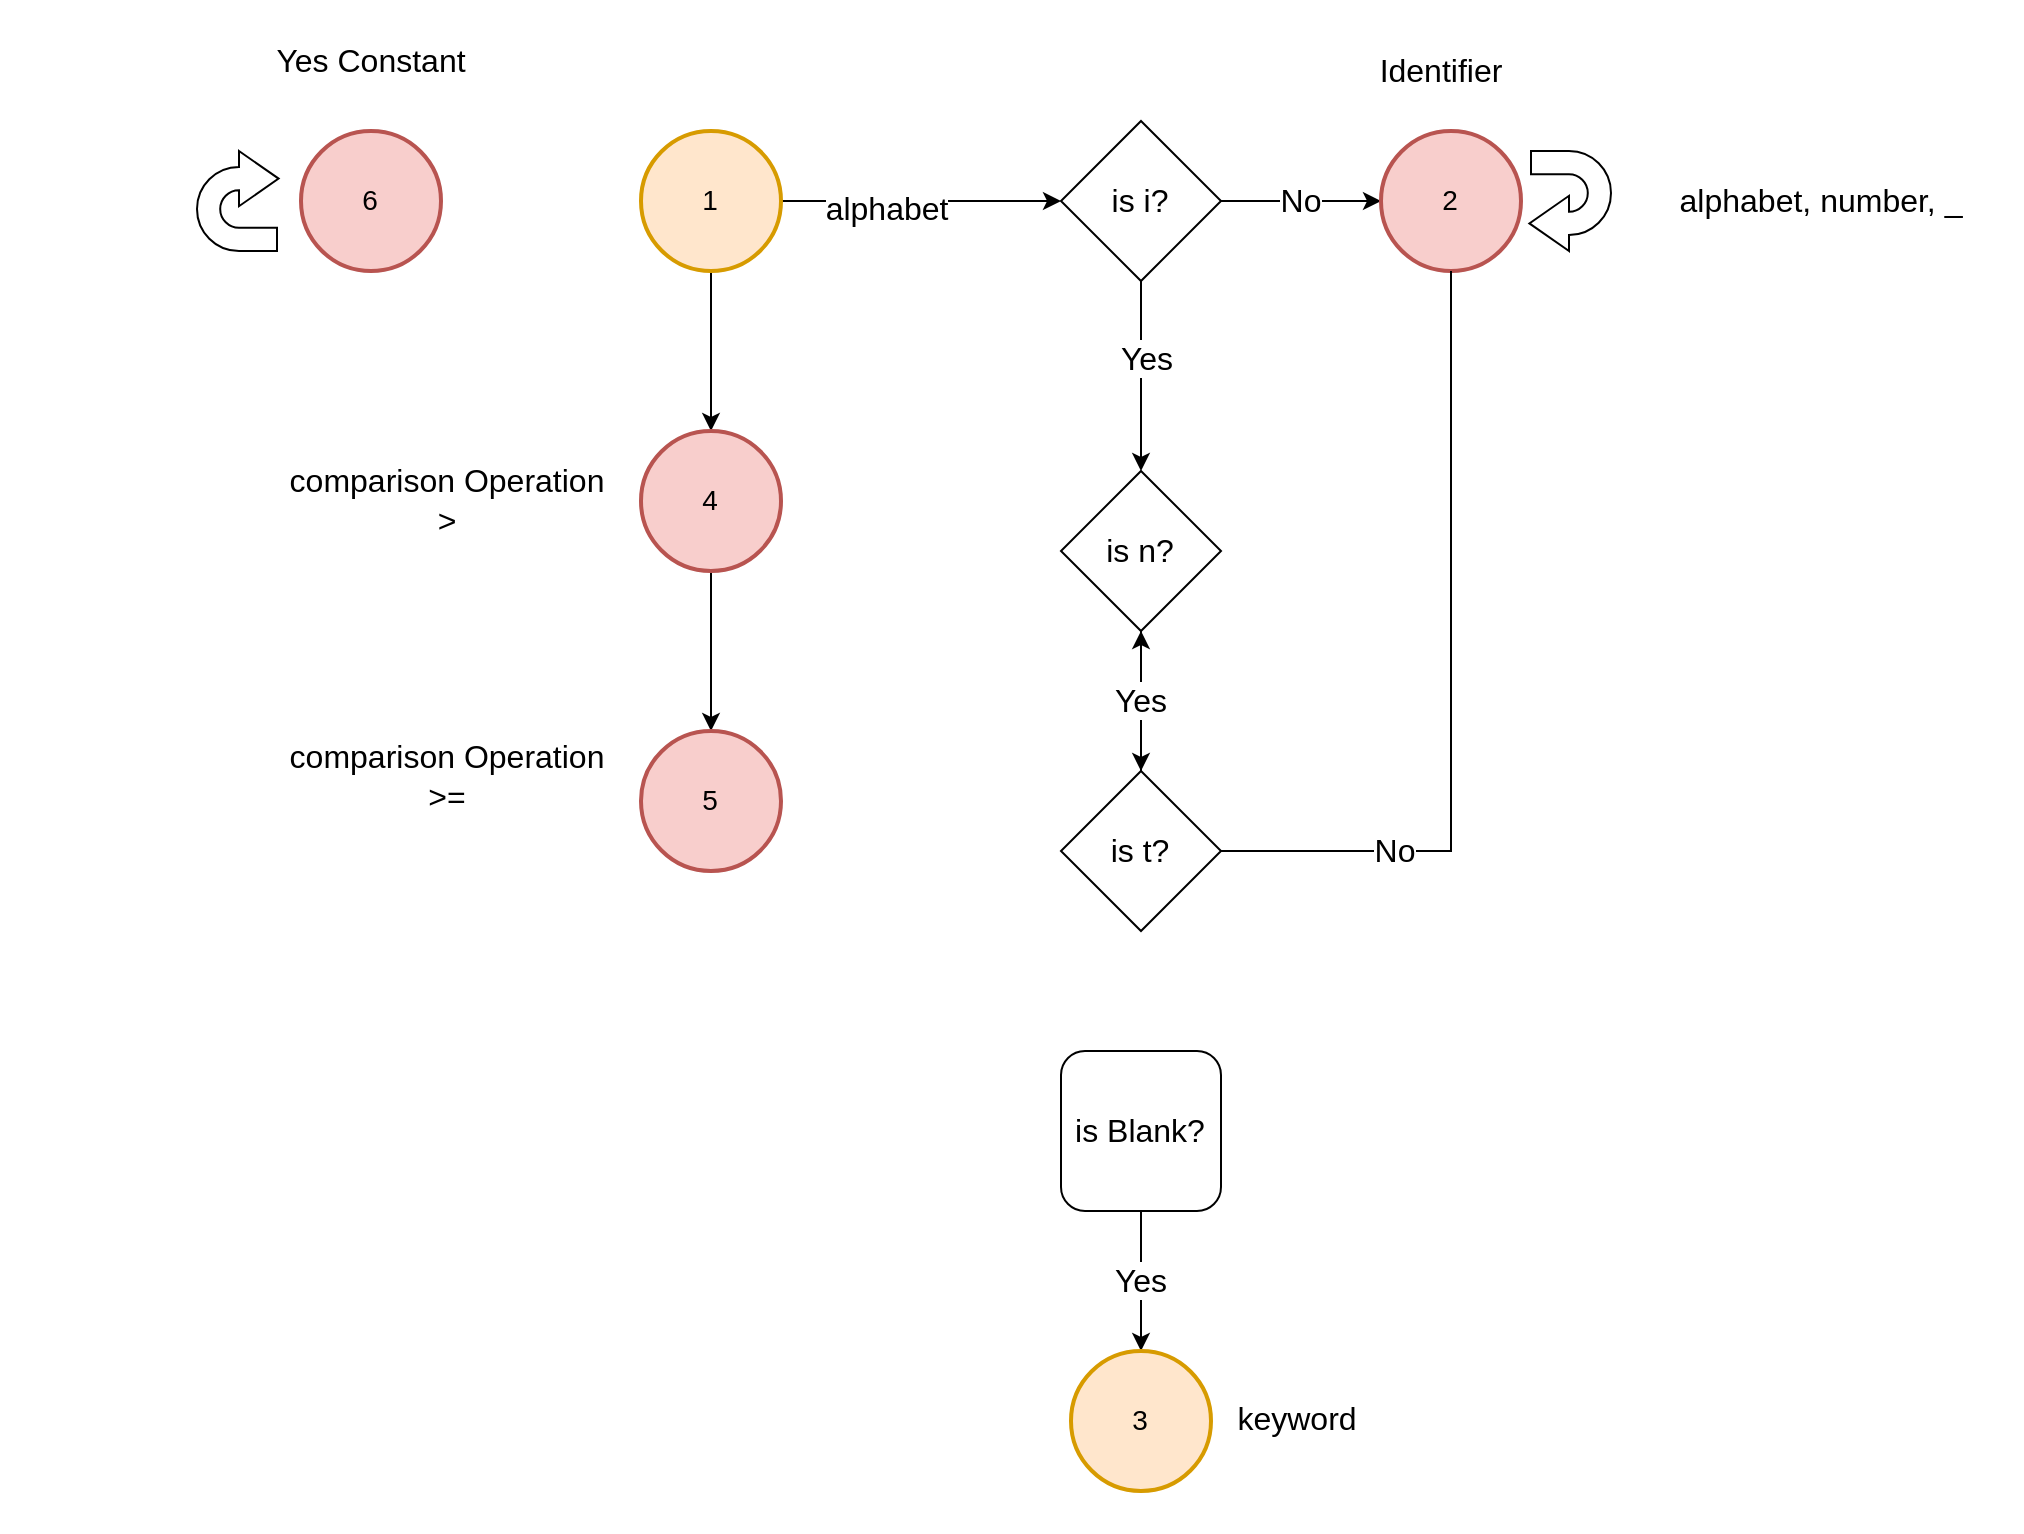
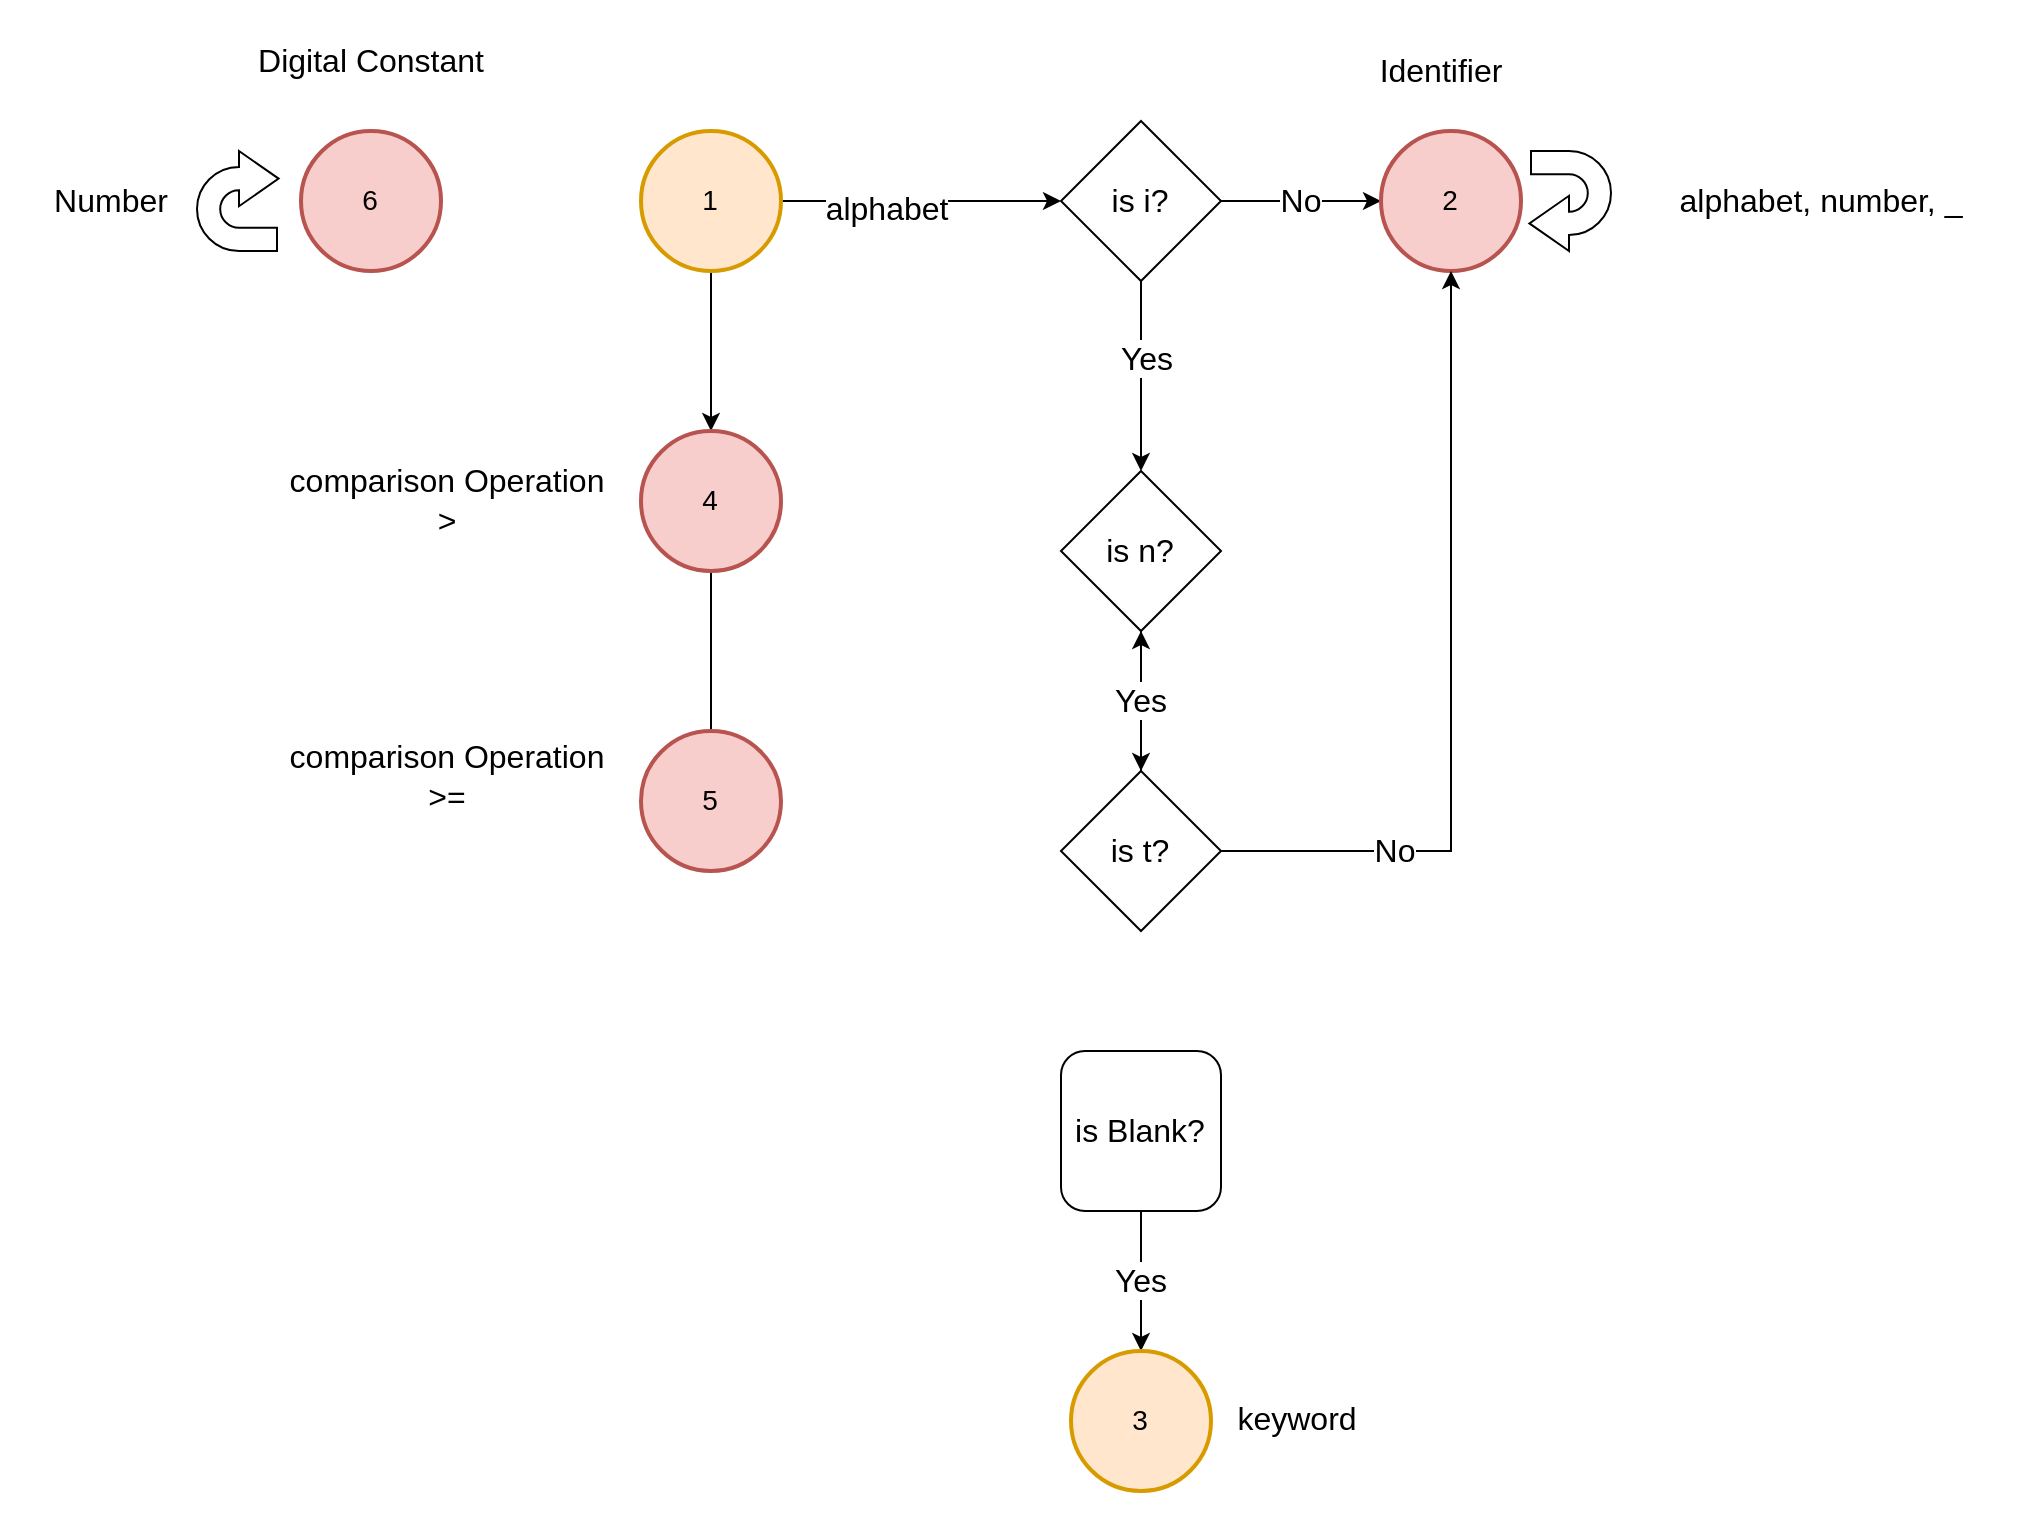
(372, 61) -> (372, 61)
none -> (111, 201)
(1451, 279) -> (1451, 286)
(711, 716) -> (711, 721)
